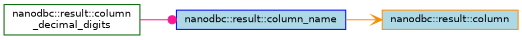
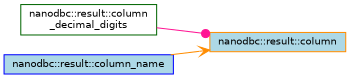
(154, 20) -> (179, 30)
